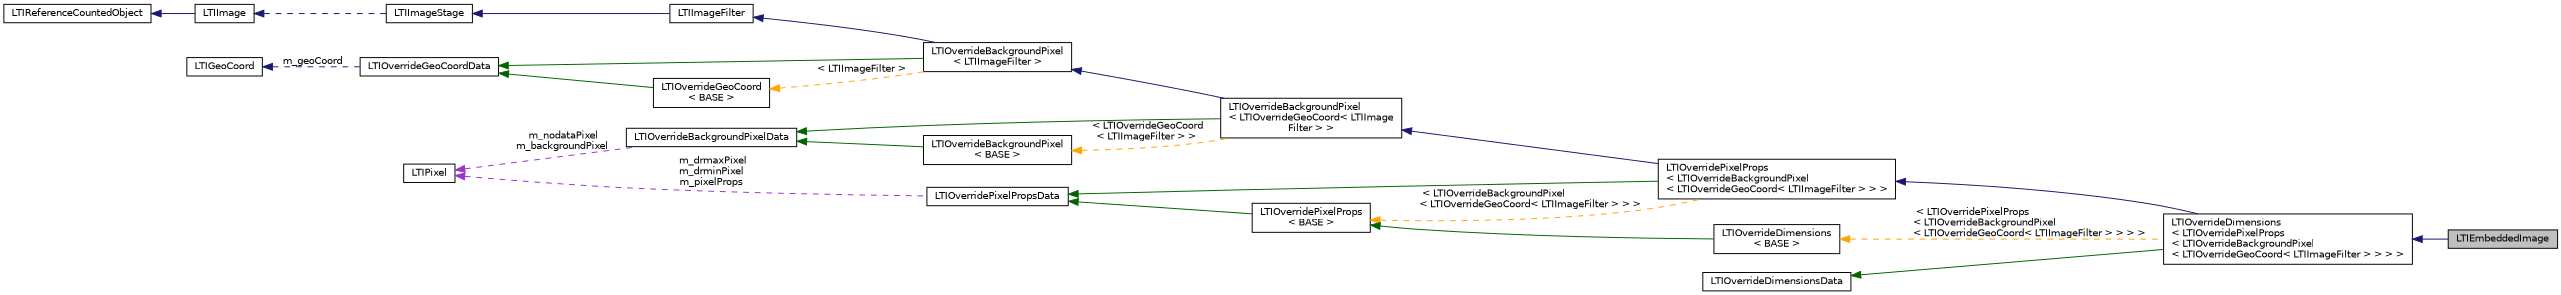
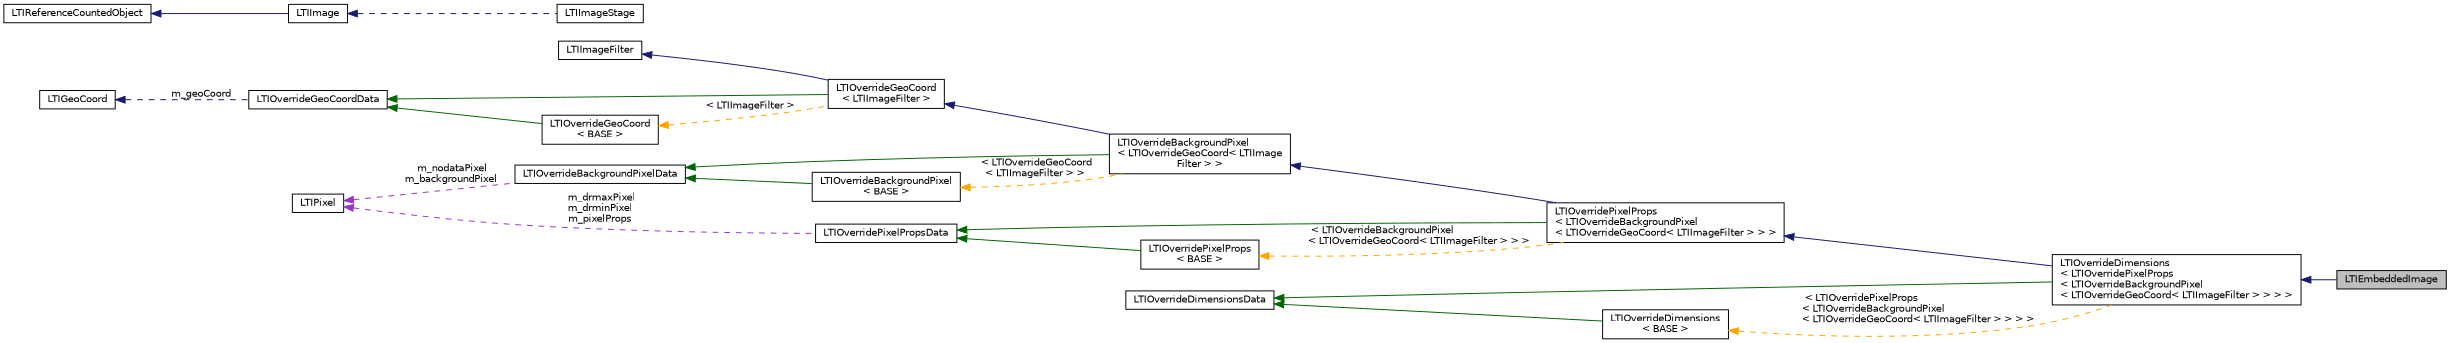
(576, 14) -> none
(998, 57) -> (886, 94)
(1547, 236) -> (1443, 313)
